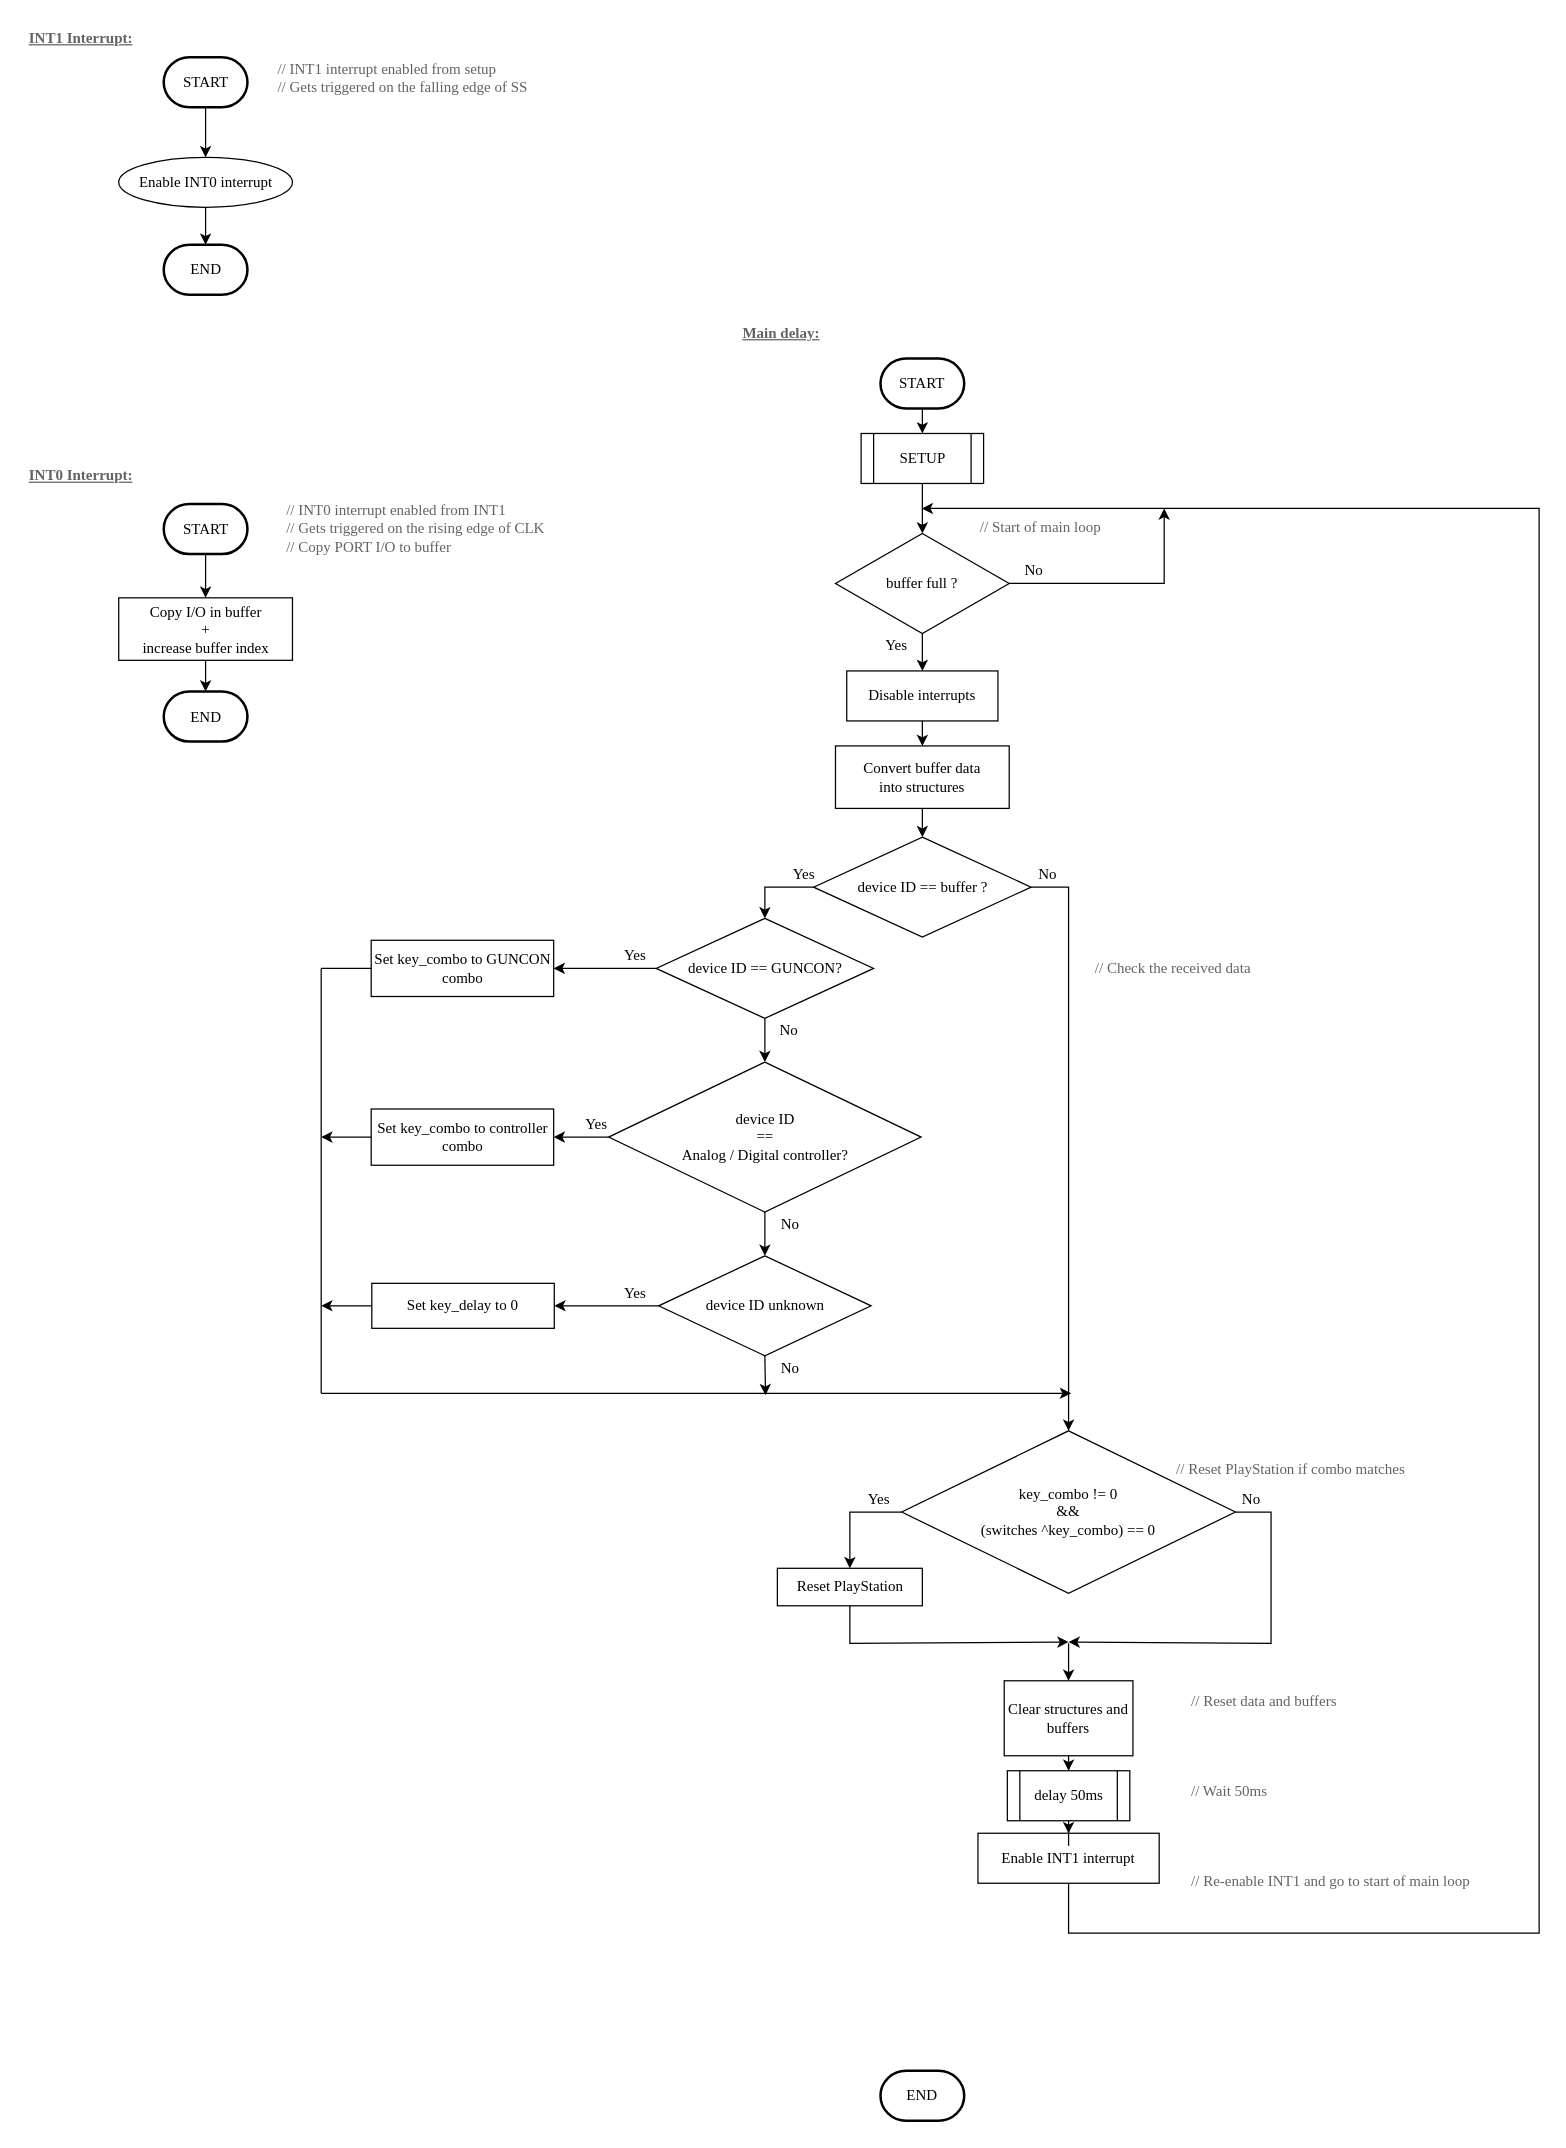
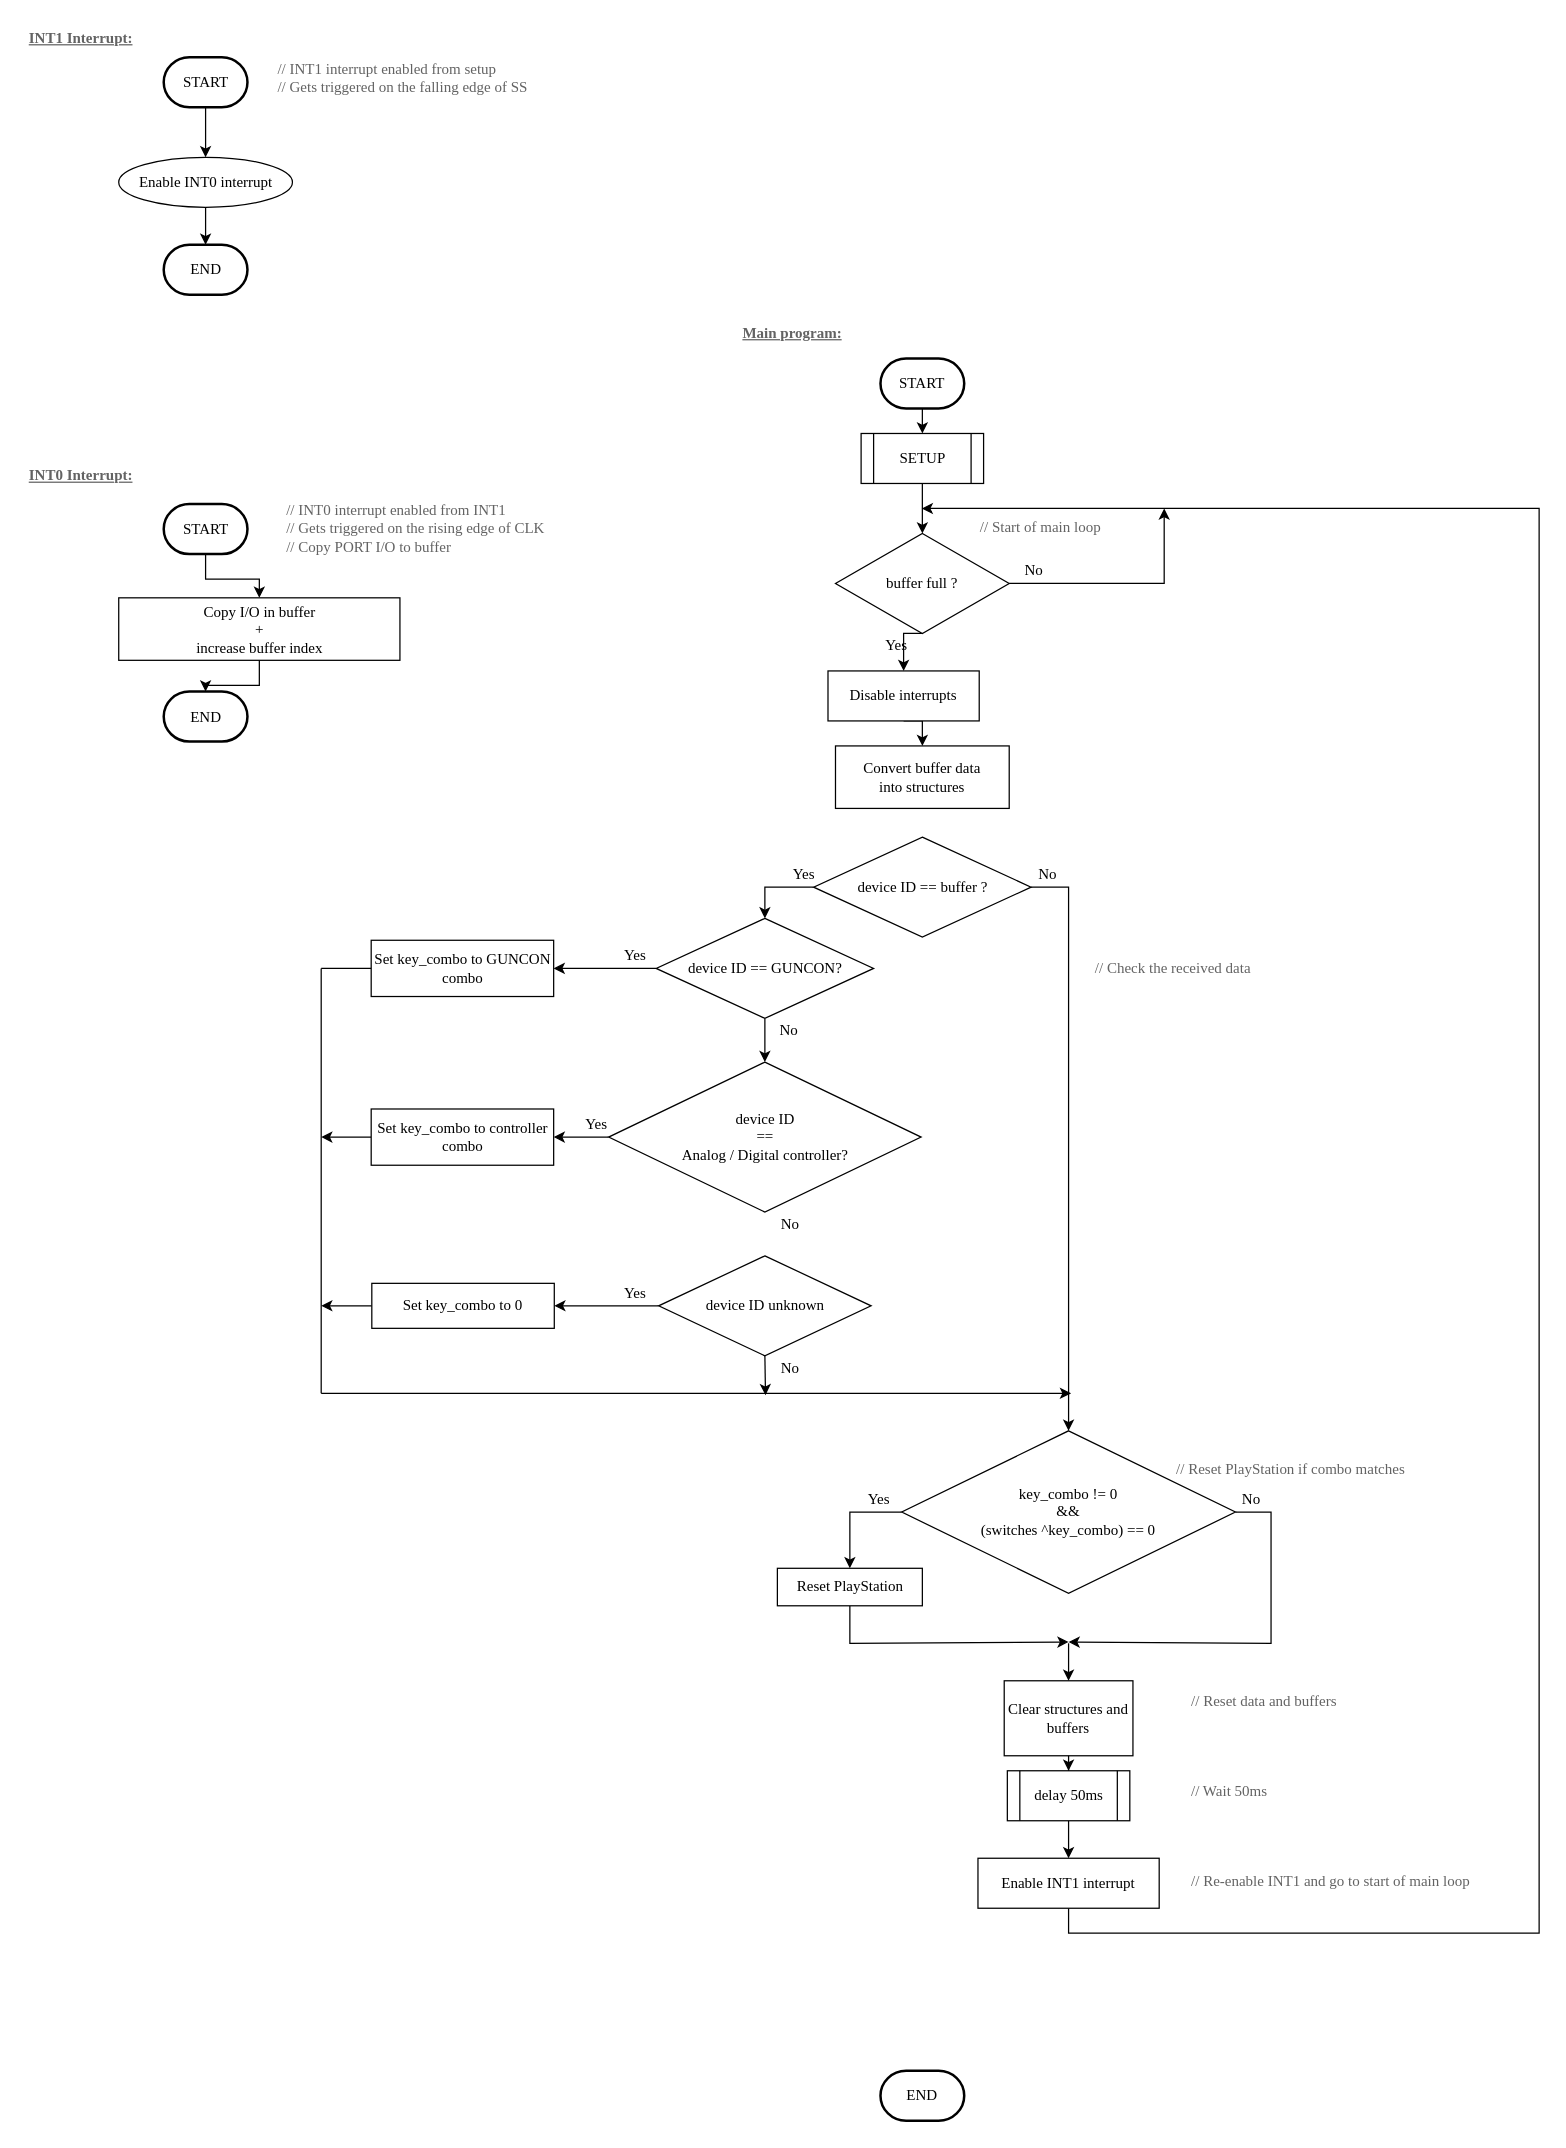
(782, 333) -> (792, 333)
(206, 629) -> (259, 629)
(923, 696) -> (904, 696)
(923, 827) -> none
(765, 1229) -> none
(463, 1306) -> (463, 1306)
(1069, 1858) -> (1069, 1883)
